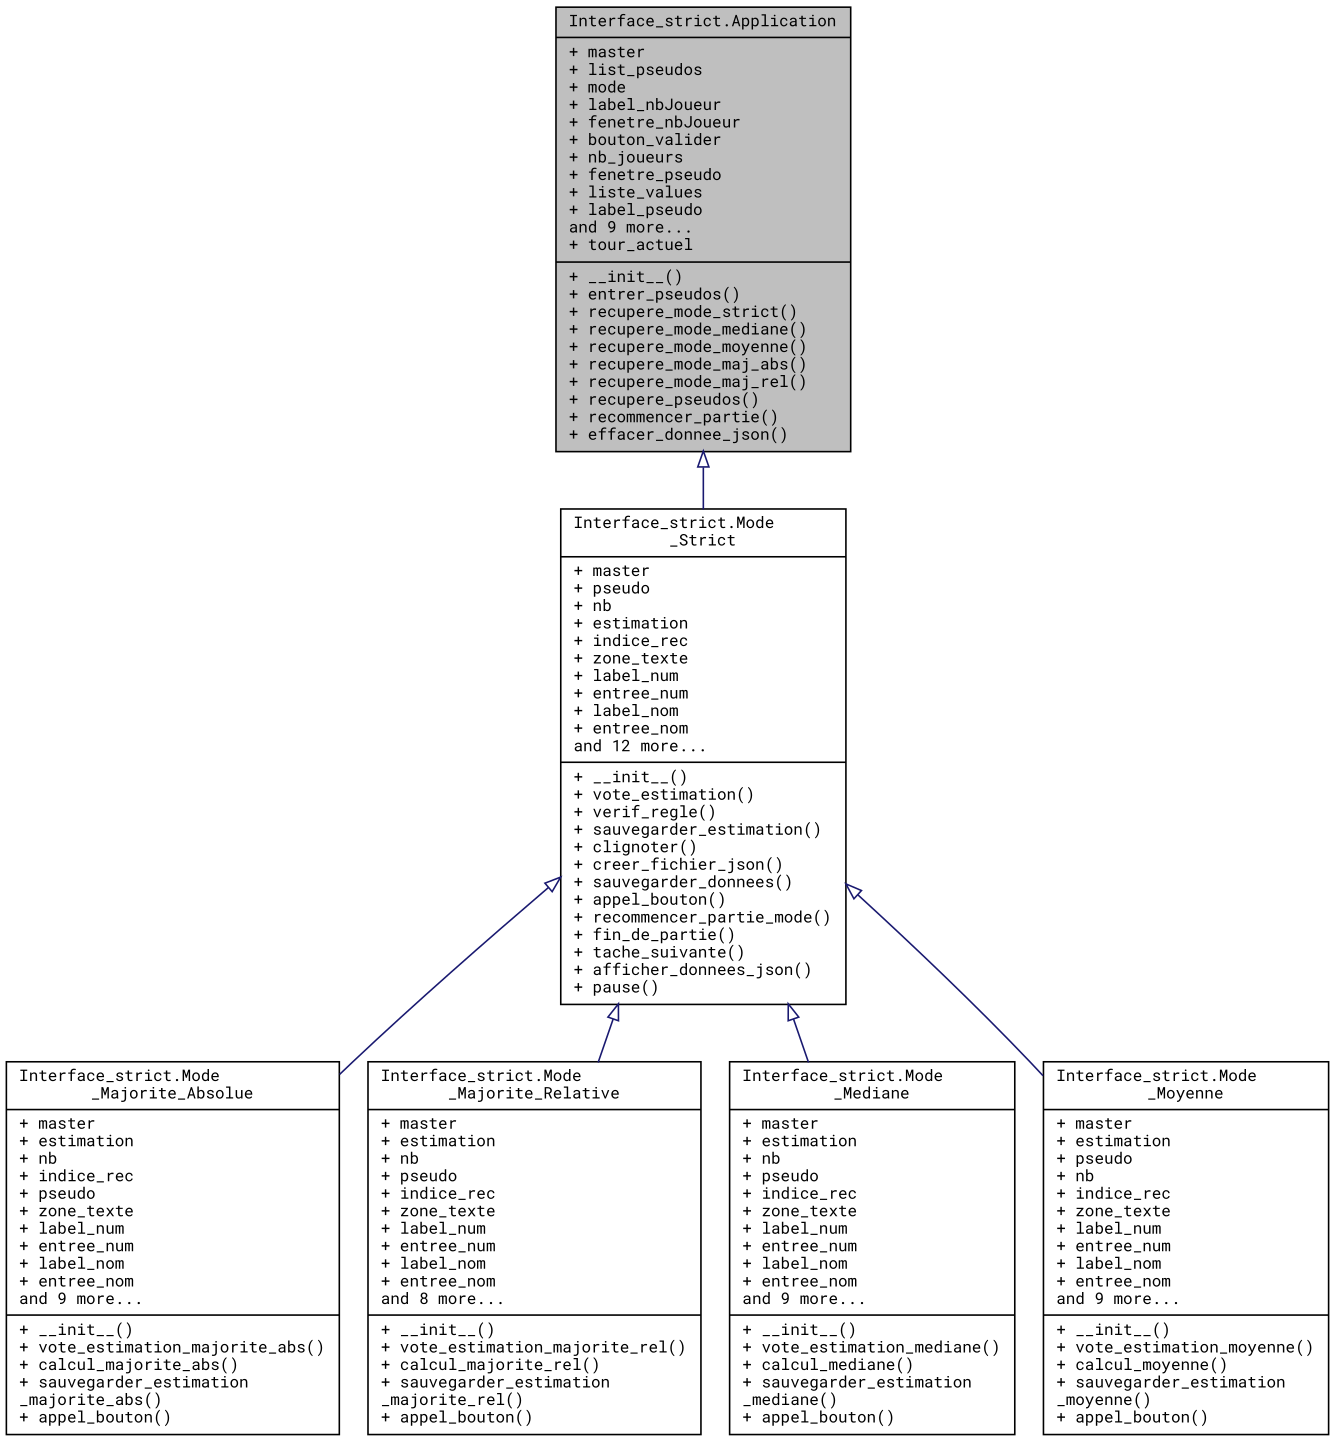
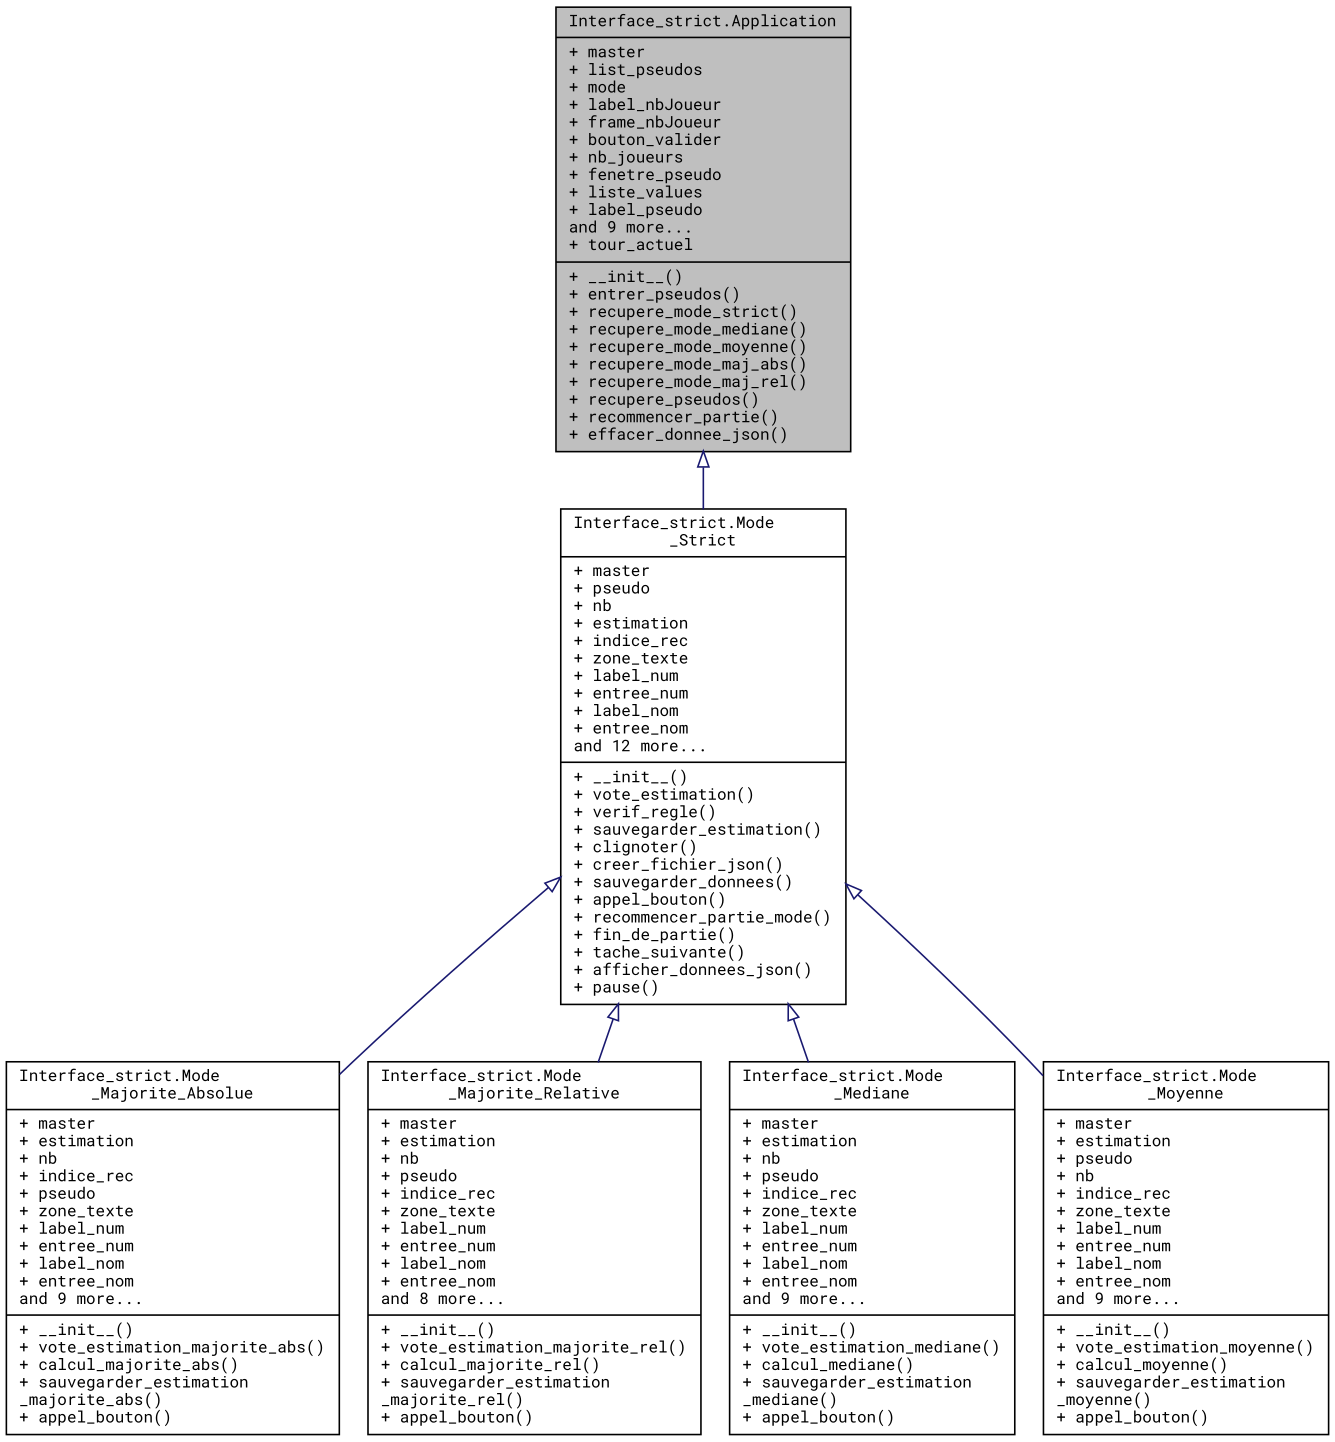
(656, 123) -> (646, 123)
